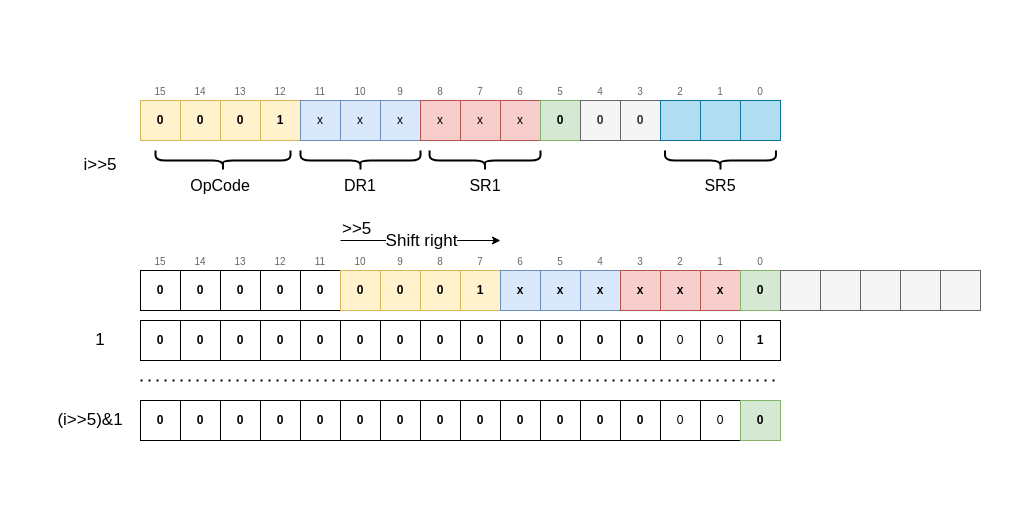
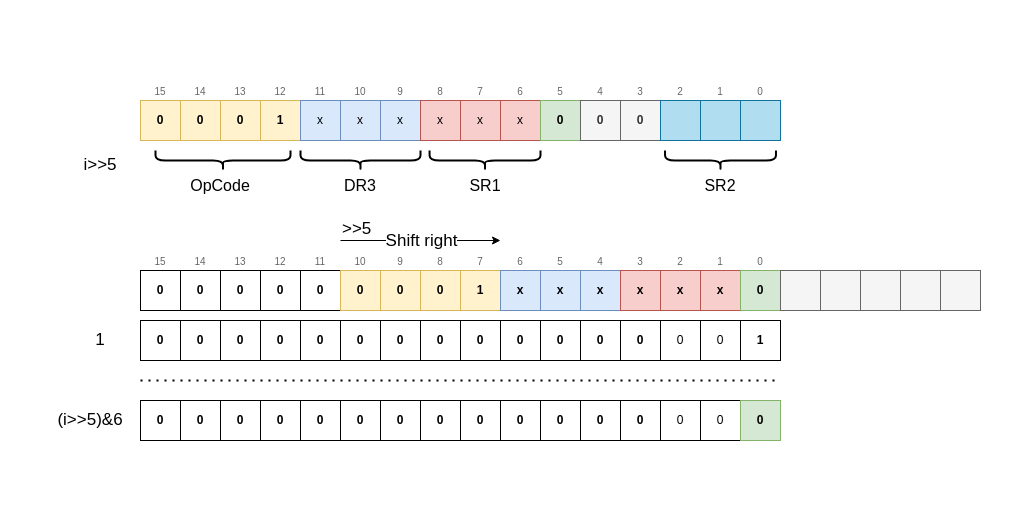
(361, 186) -> (361, 186)
(721, 186) -> (721, 186)
(91, 421) -> (91, 421)
